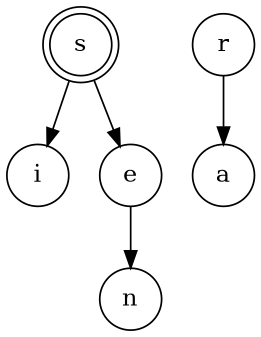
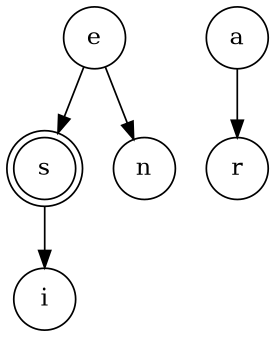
(224, 101) -> (237, 94)
(104, 105) -> (74, 92)
